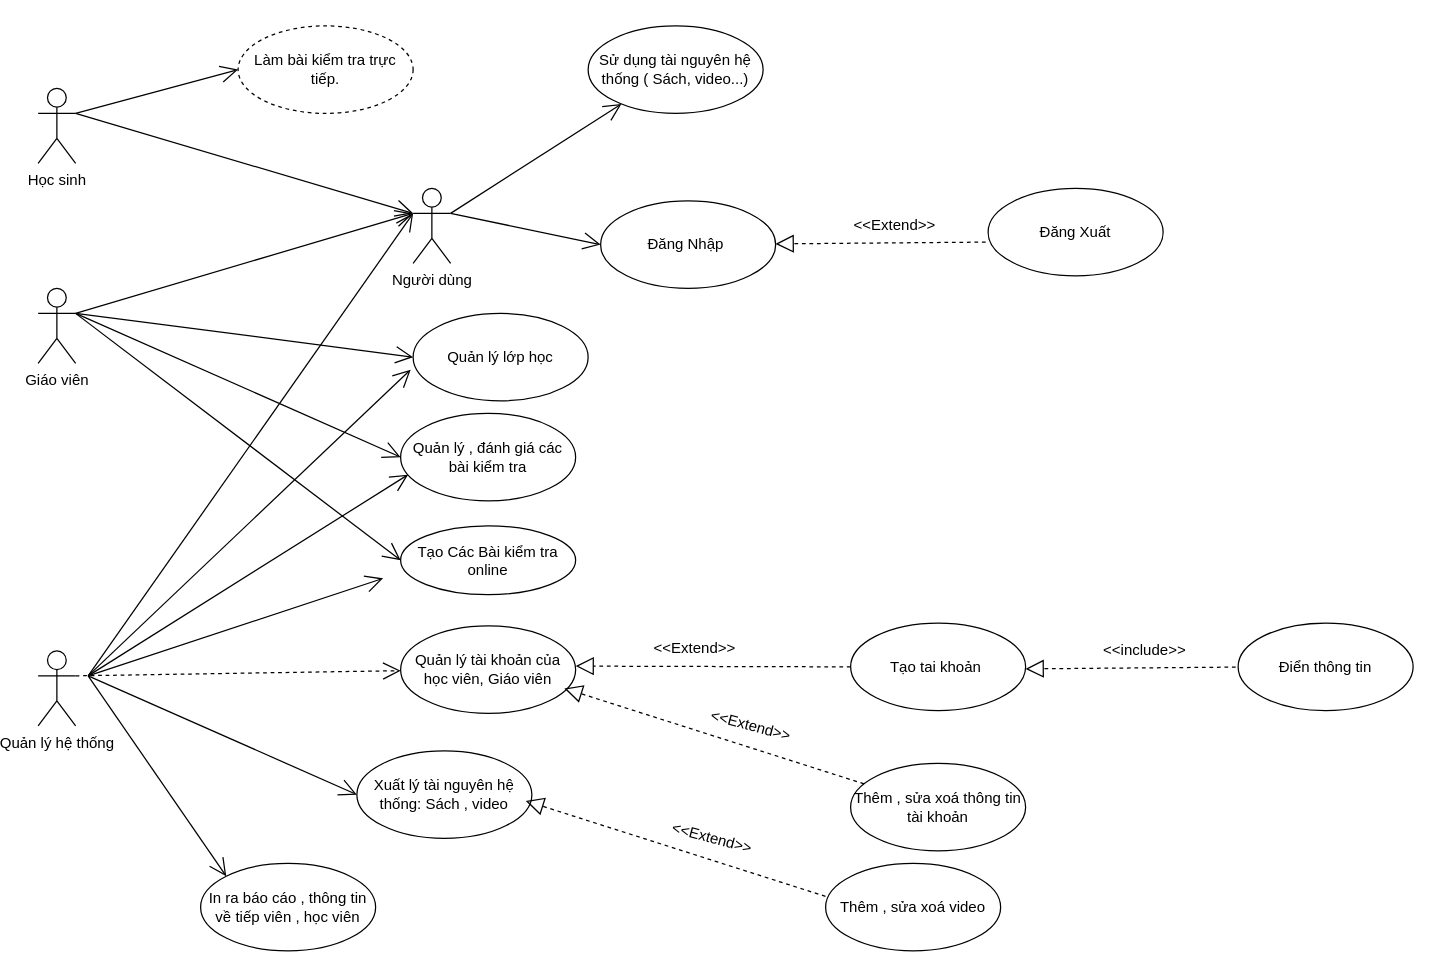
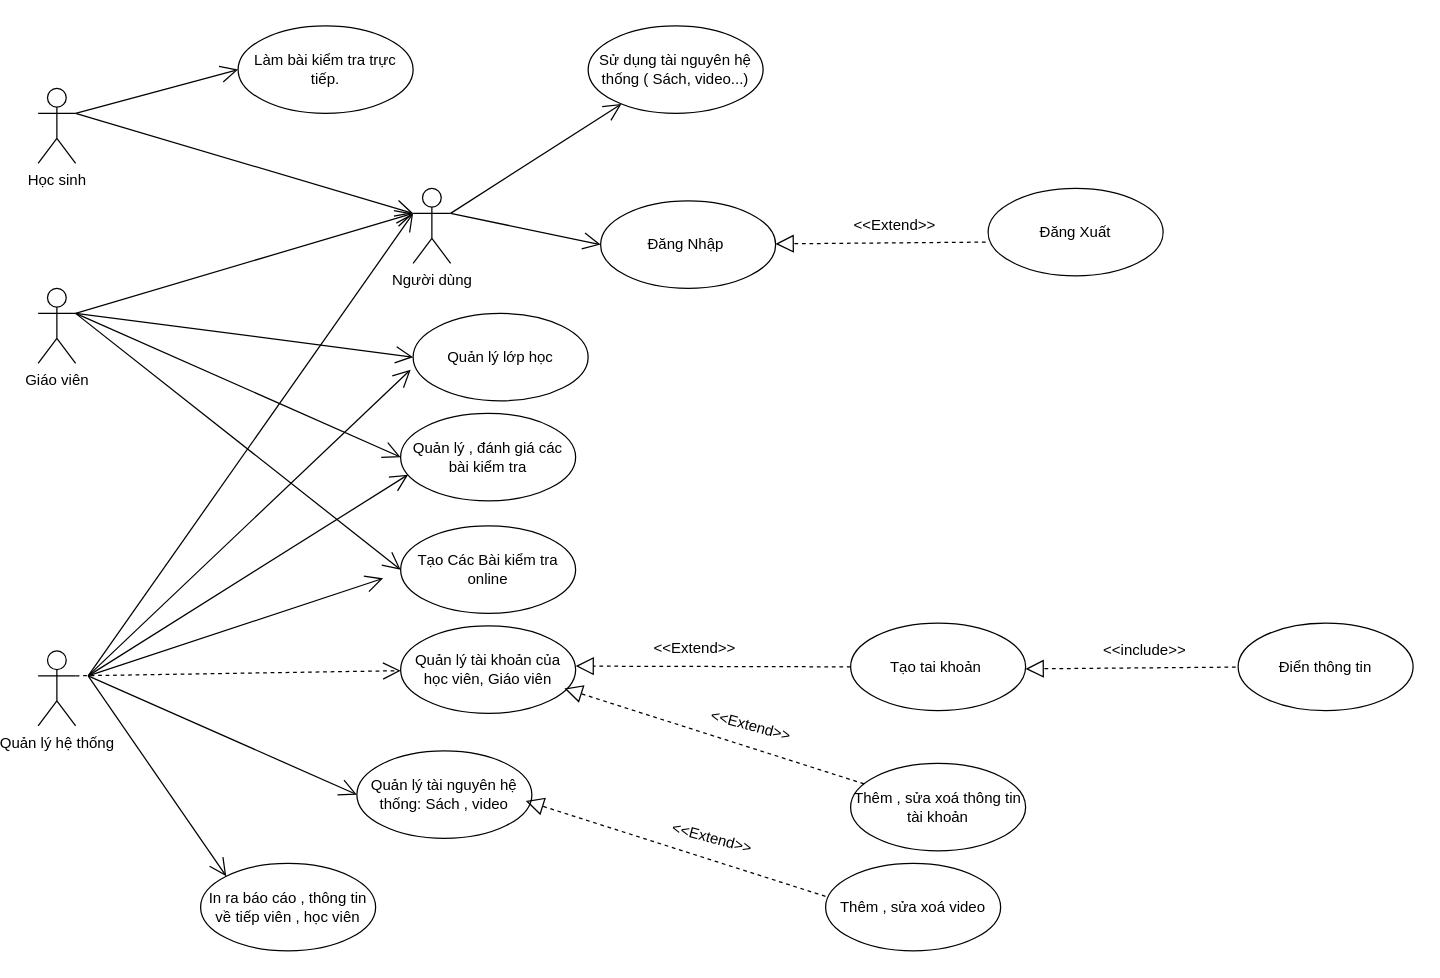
(326, 69) -> (326, 69)
(488, 560) -> (488, 569)
(444, 794) -> (444, 794)
